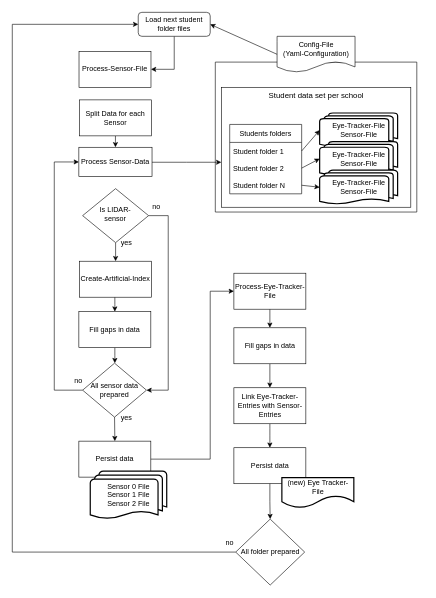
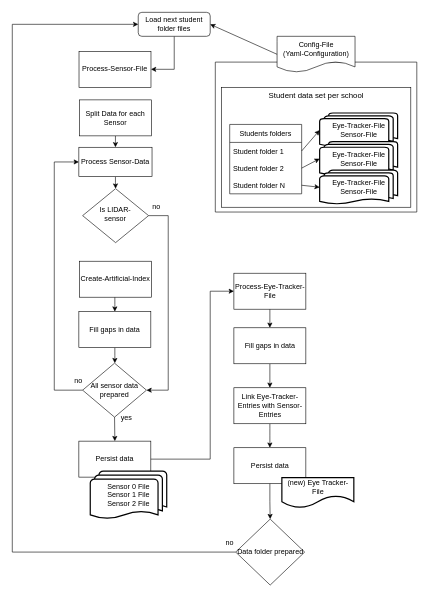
(217, 162) -> (116, 181)
(116, 250) -> none
(271, 552) -> (271, 552)
